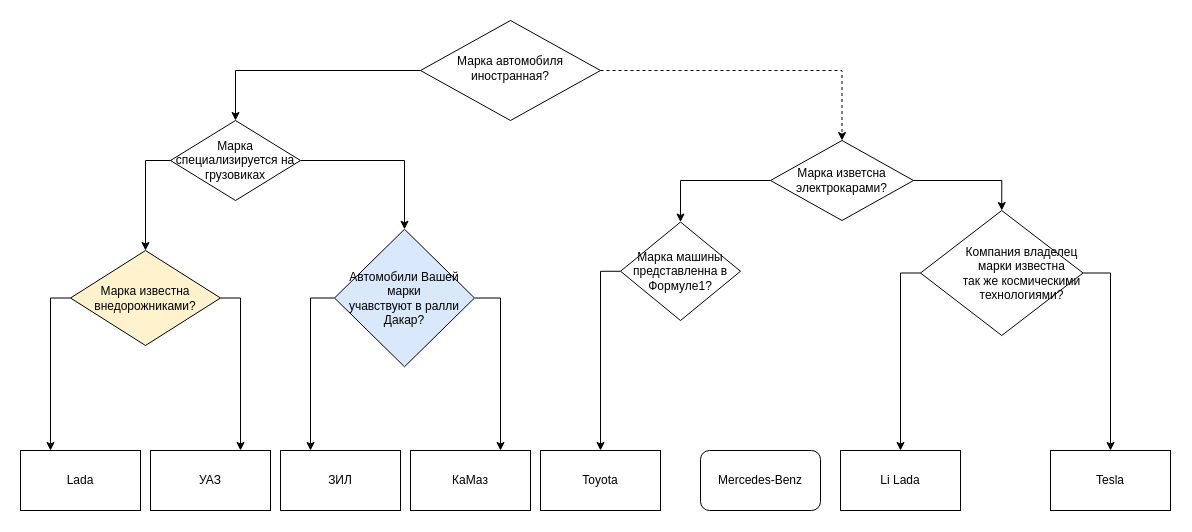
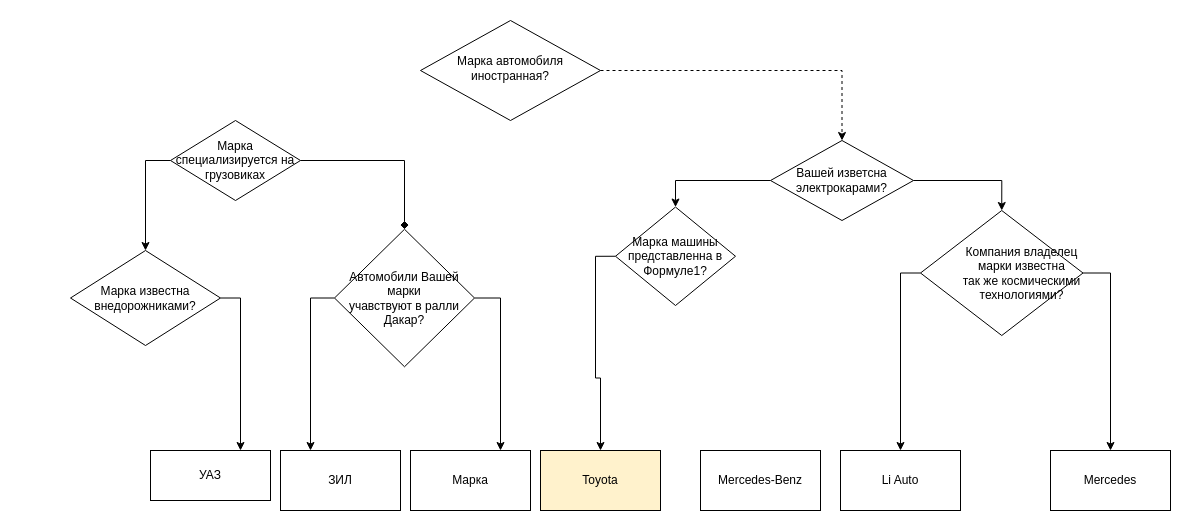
(307, 71) -> none
(842, 181) -> (842, 181)
(405, 221) -> (405, 220)
(681, 271) -> (676, 256)
(146, 298) -> (146, 298)
(405, 298) -> (405, 298)
(51, 361) -> none
(81, 481) -> none
(211, 481) -> (211, 476)
(471, 481) -> (471, 481)
(601, 481) -> (601, 481)
(761, 481) -> (761, 481)
(901, 481) -> (901, 481)
(1111, 481) -> (1111, 481)
